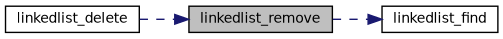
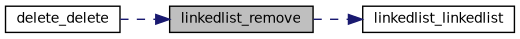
(72, 19) -> (63, 19)
(440, 19) -> (439, 19)
